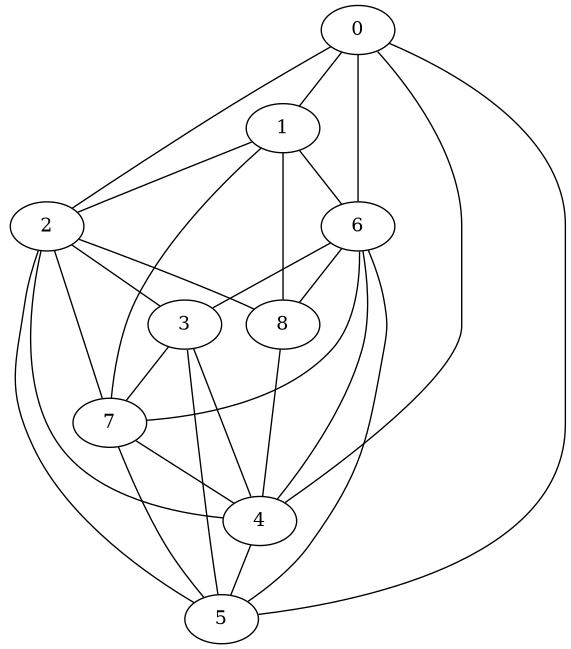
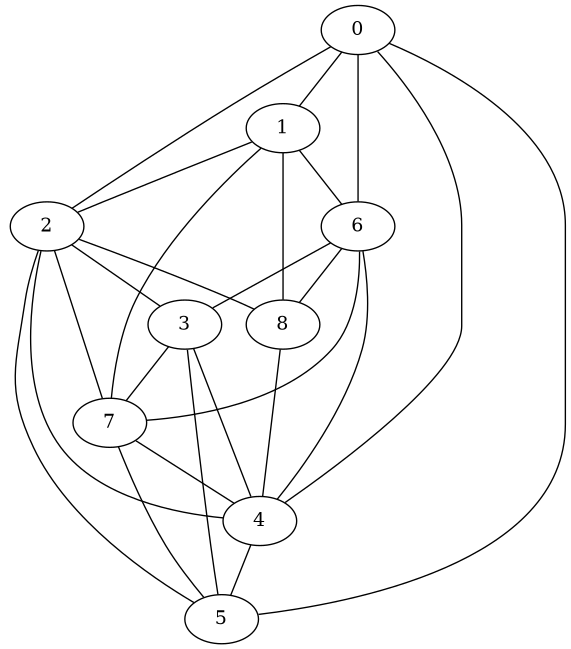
(369, 425) -> none
